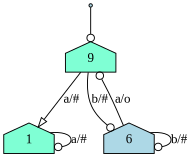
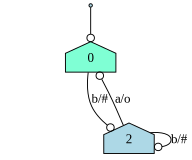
(91, 59) -> (91, 59)
(29, 140) -> none
(129, 140) -> (129, 140)
